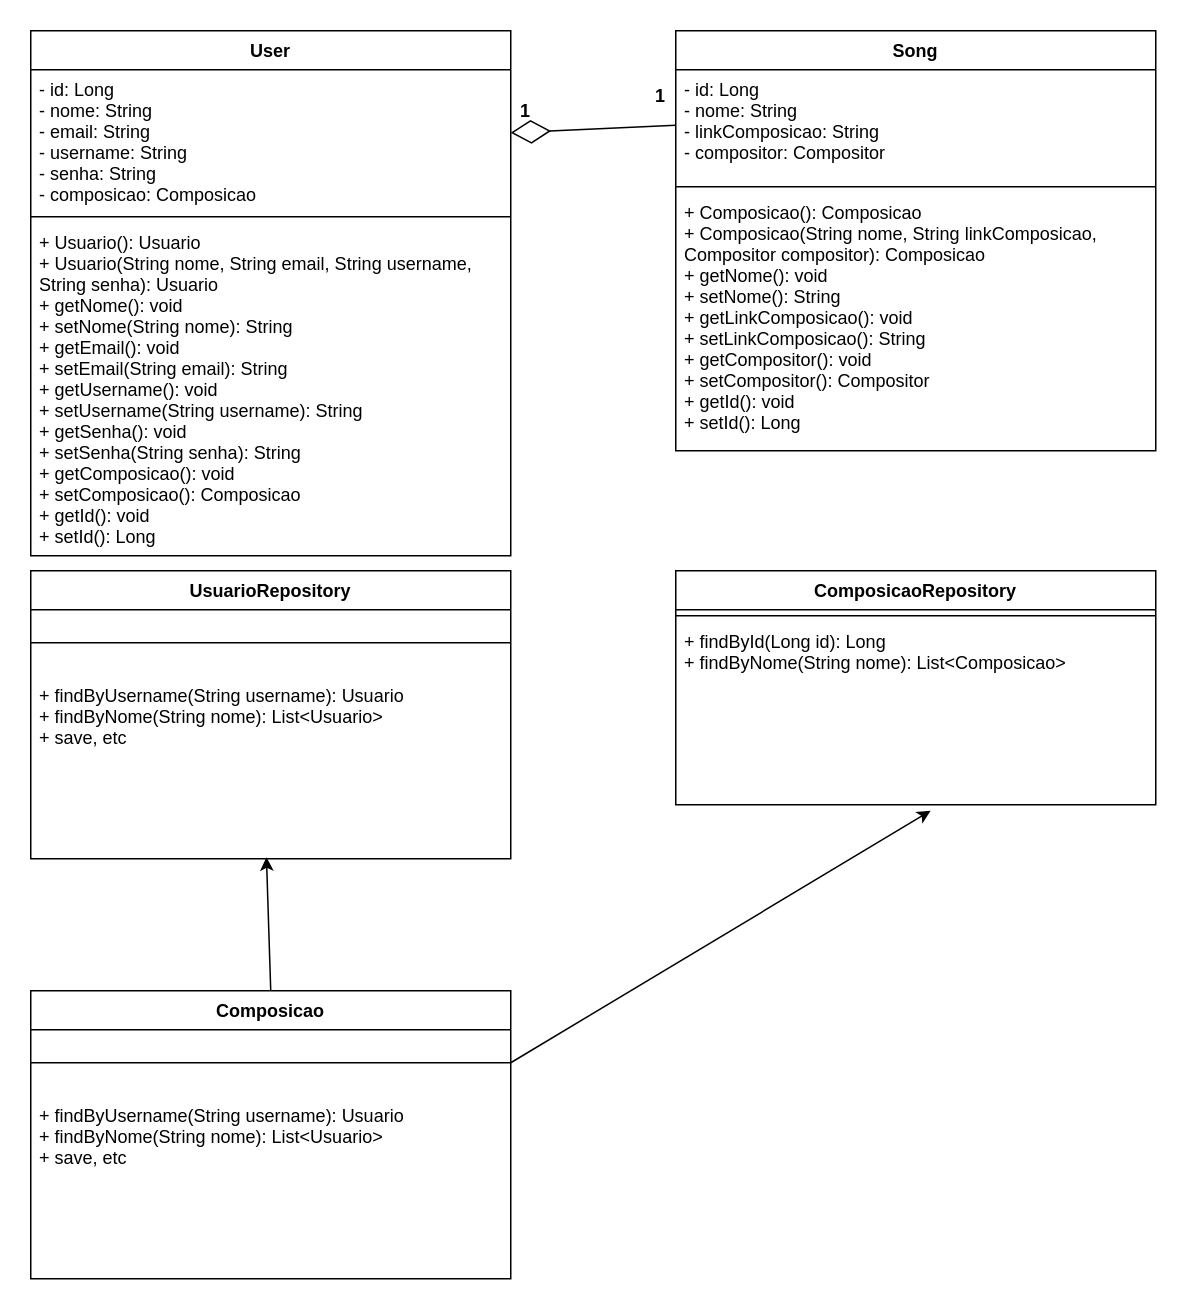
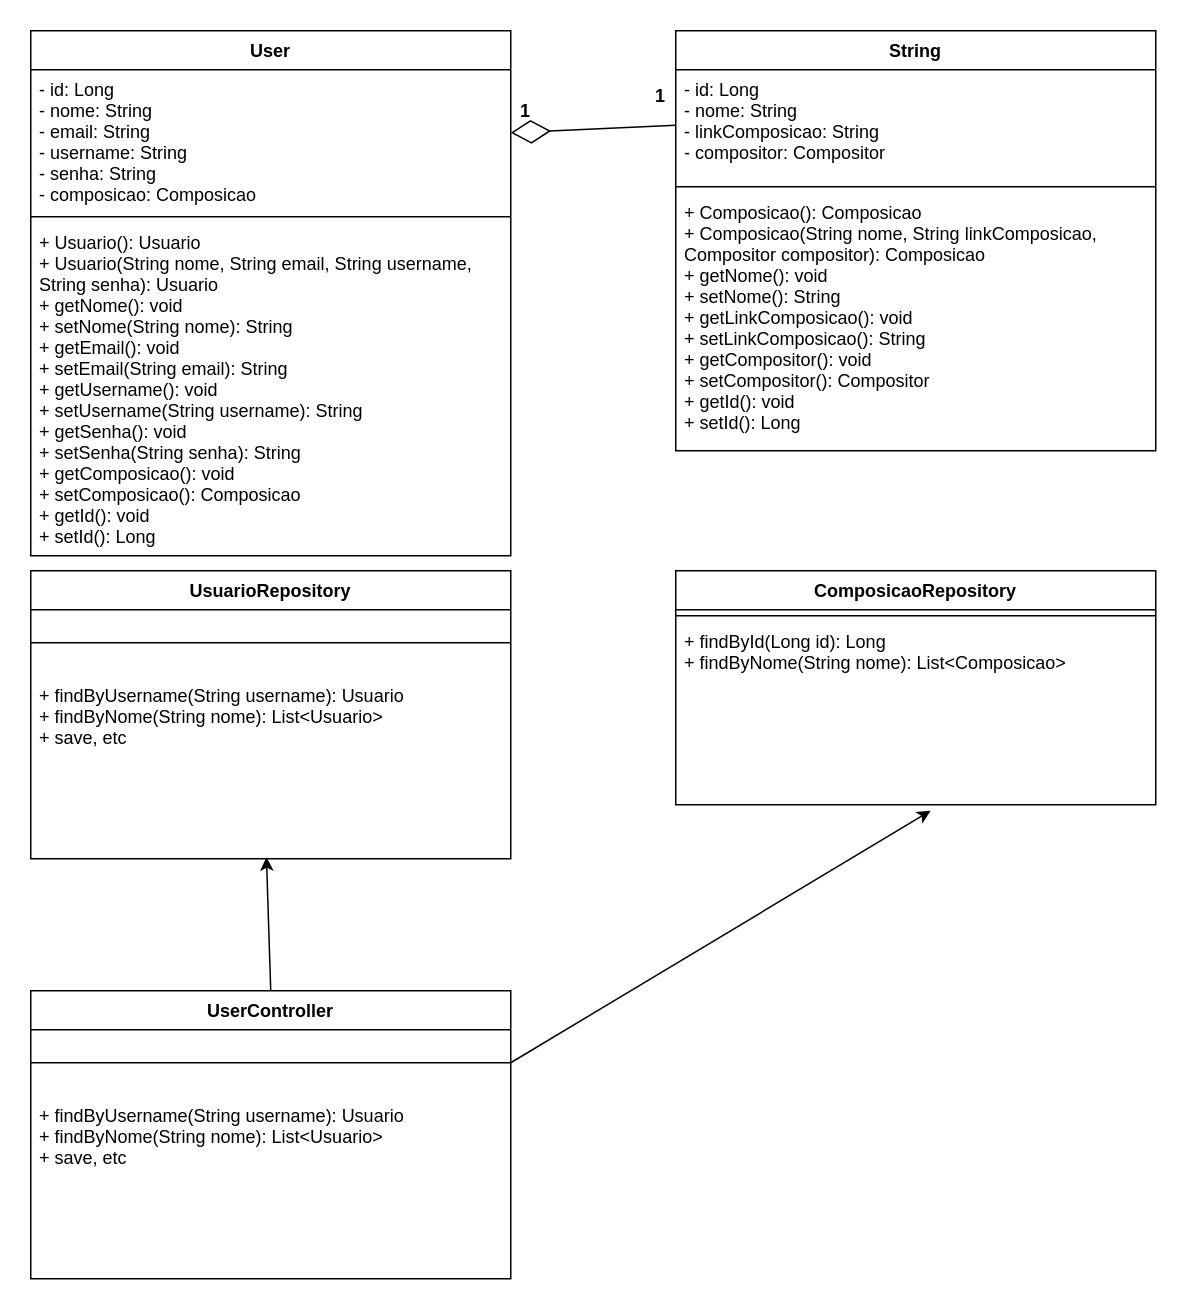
(915, 51) -> (915, 51)
(270, 1011) -> (270, 1011)
